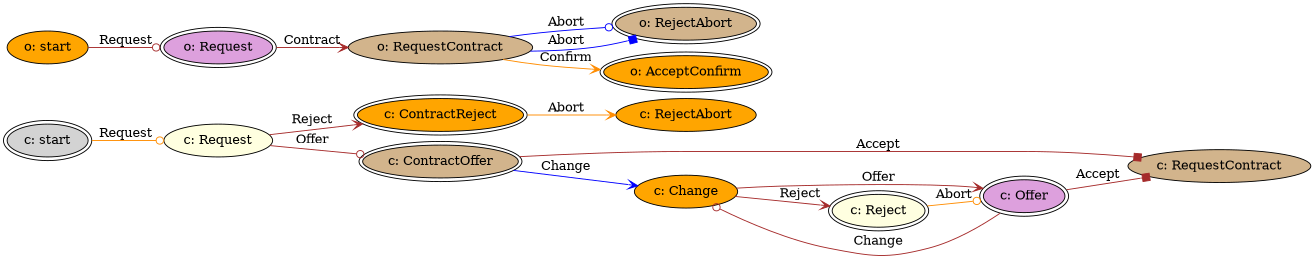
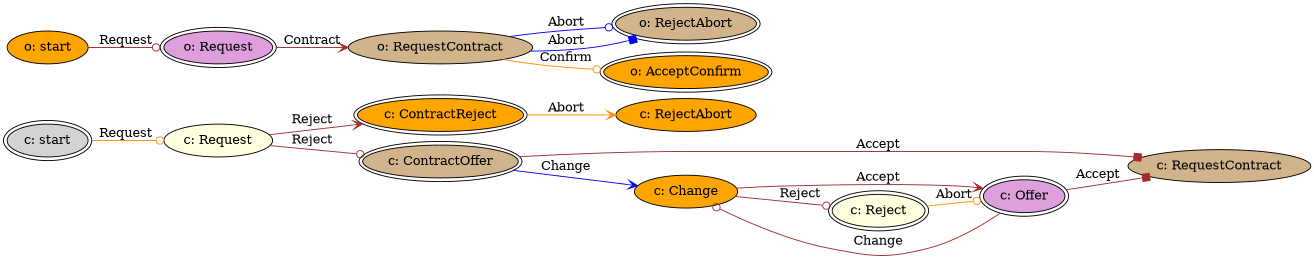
(547, 66) -> (548, 66)
(313, 140) -> (313, 140)
(879, 177) -> (879, 177)
(778, 201) -> (779, 201)
